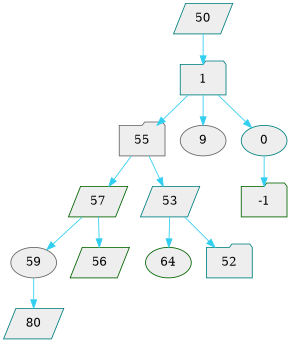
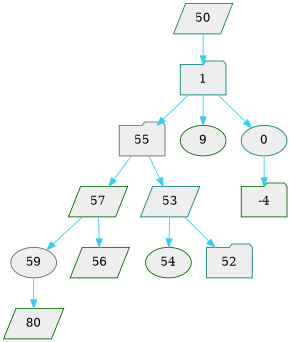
(203, 141) -> (203, 141)
(264, 202) -> (264, 202)
(168, 263) -> (168, 263)
(34, 324) -> (34, 324)
